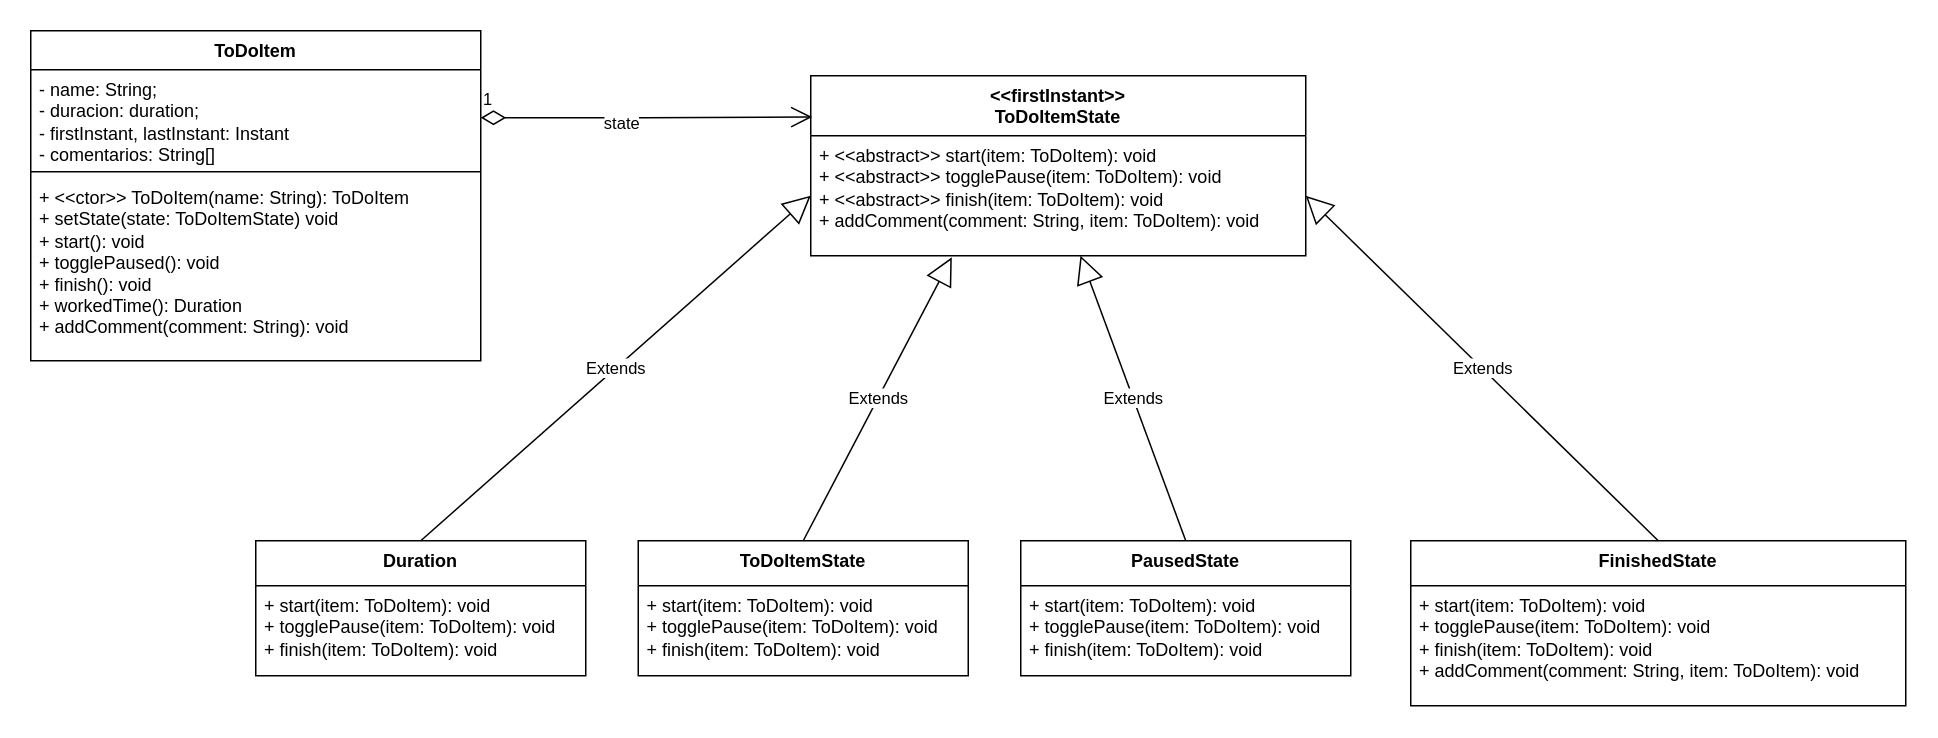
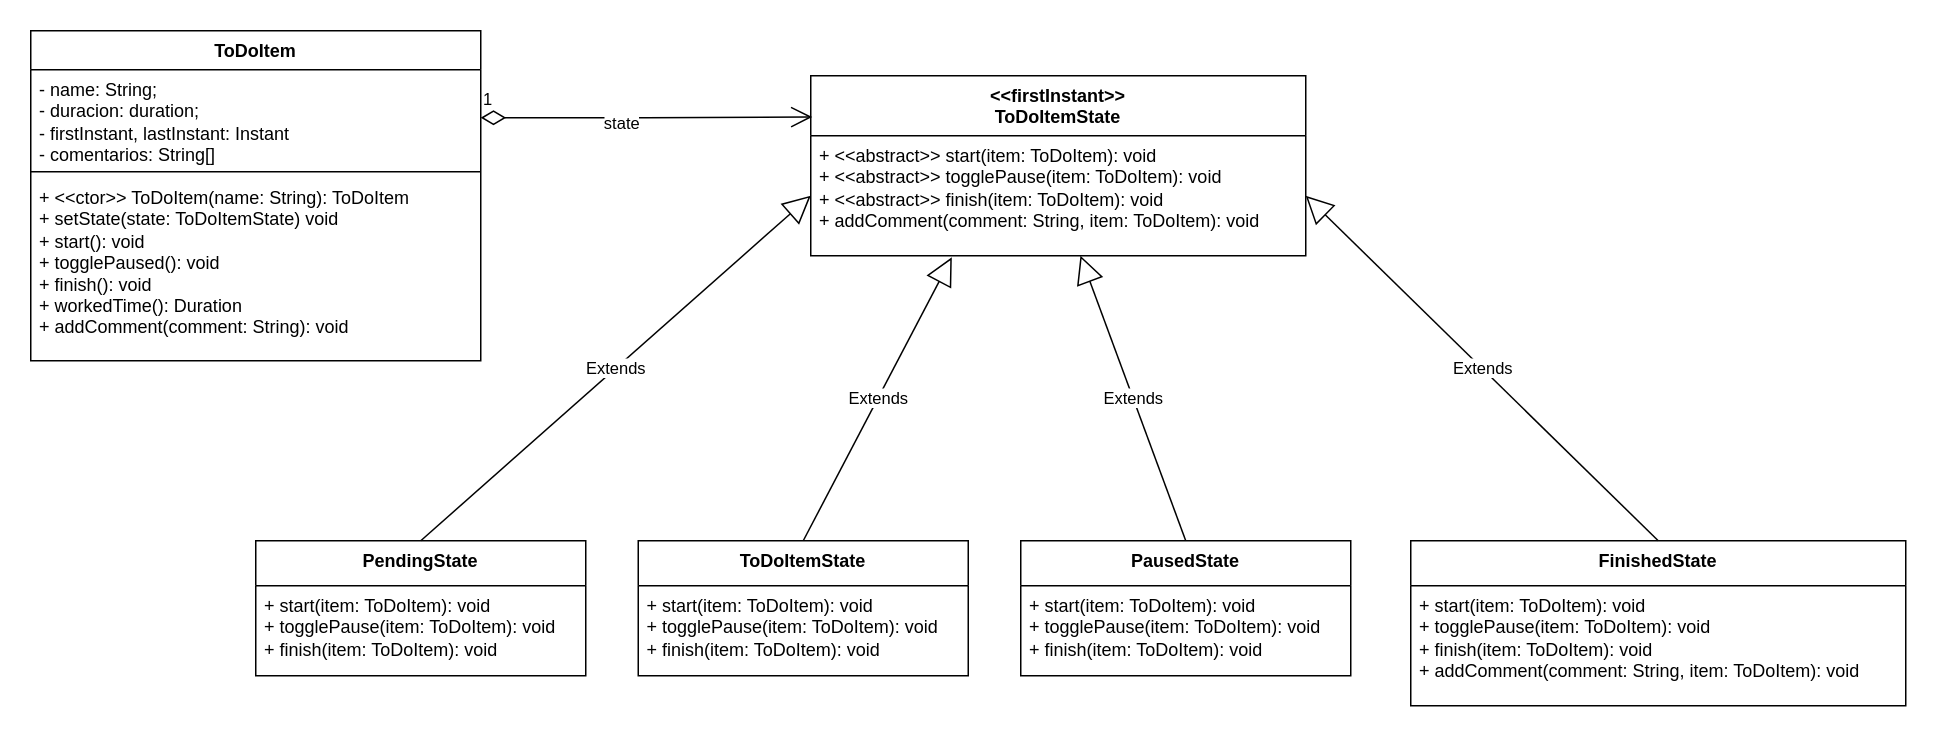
(421, 562) -> (421, 562)
